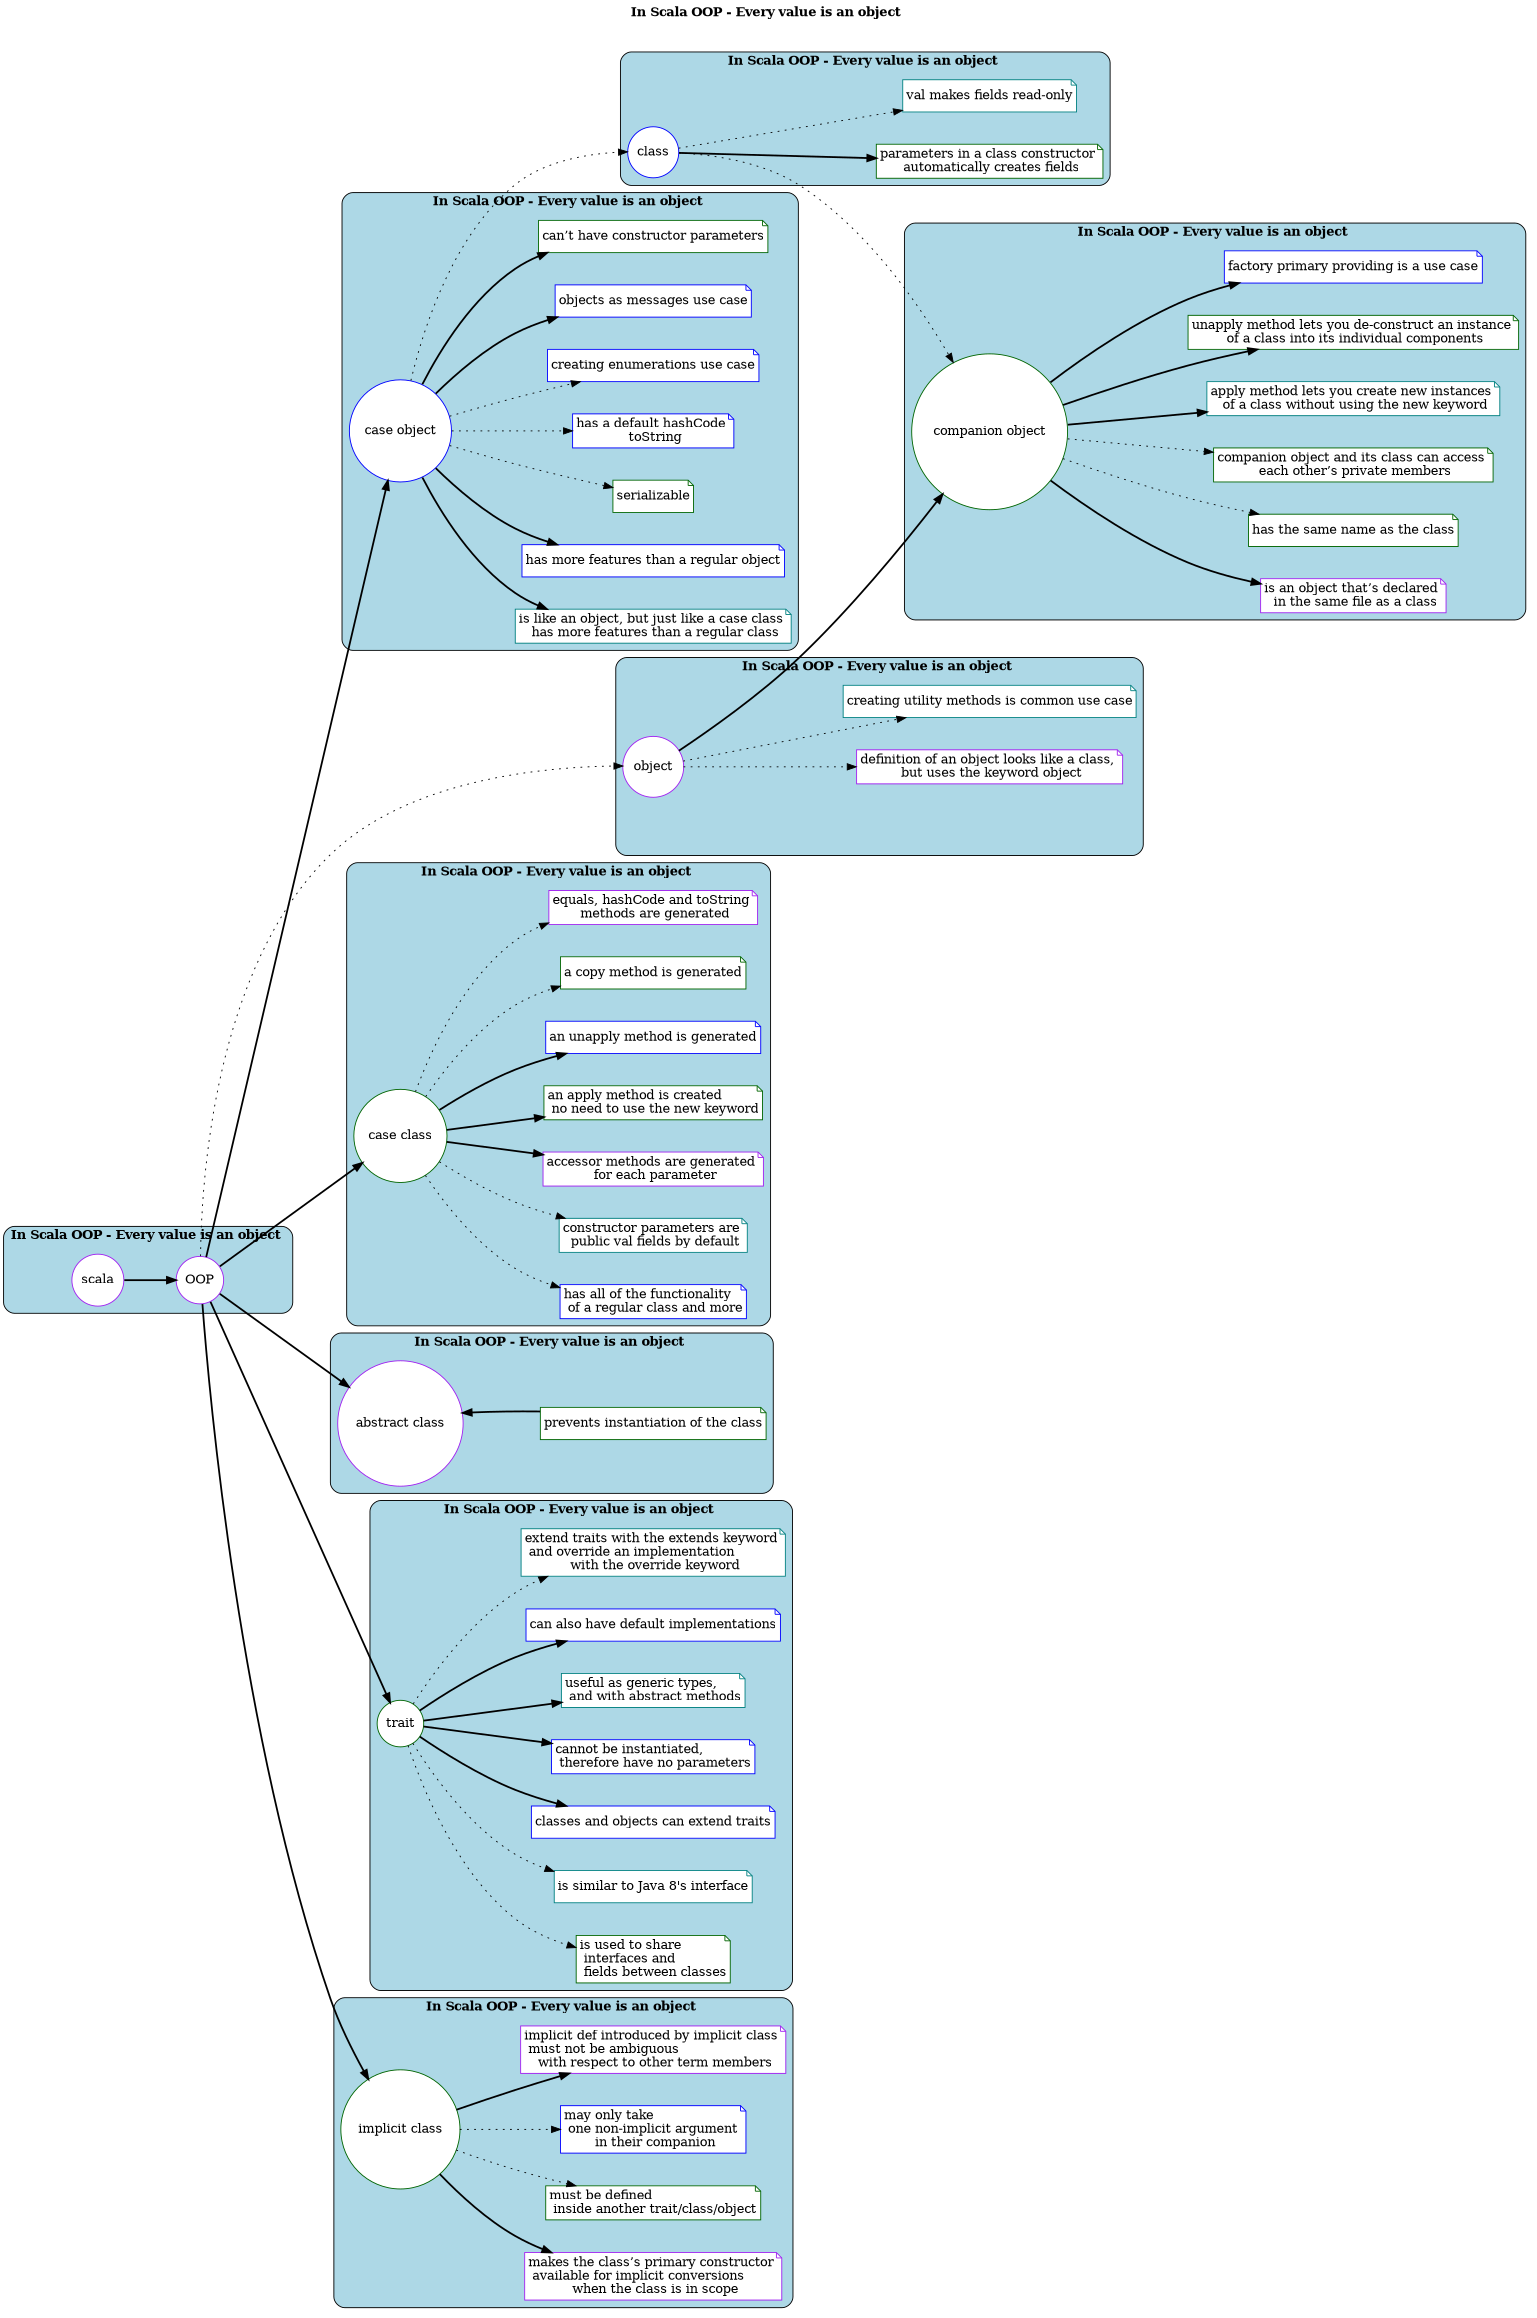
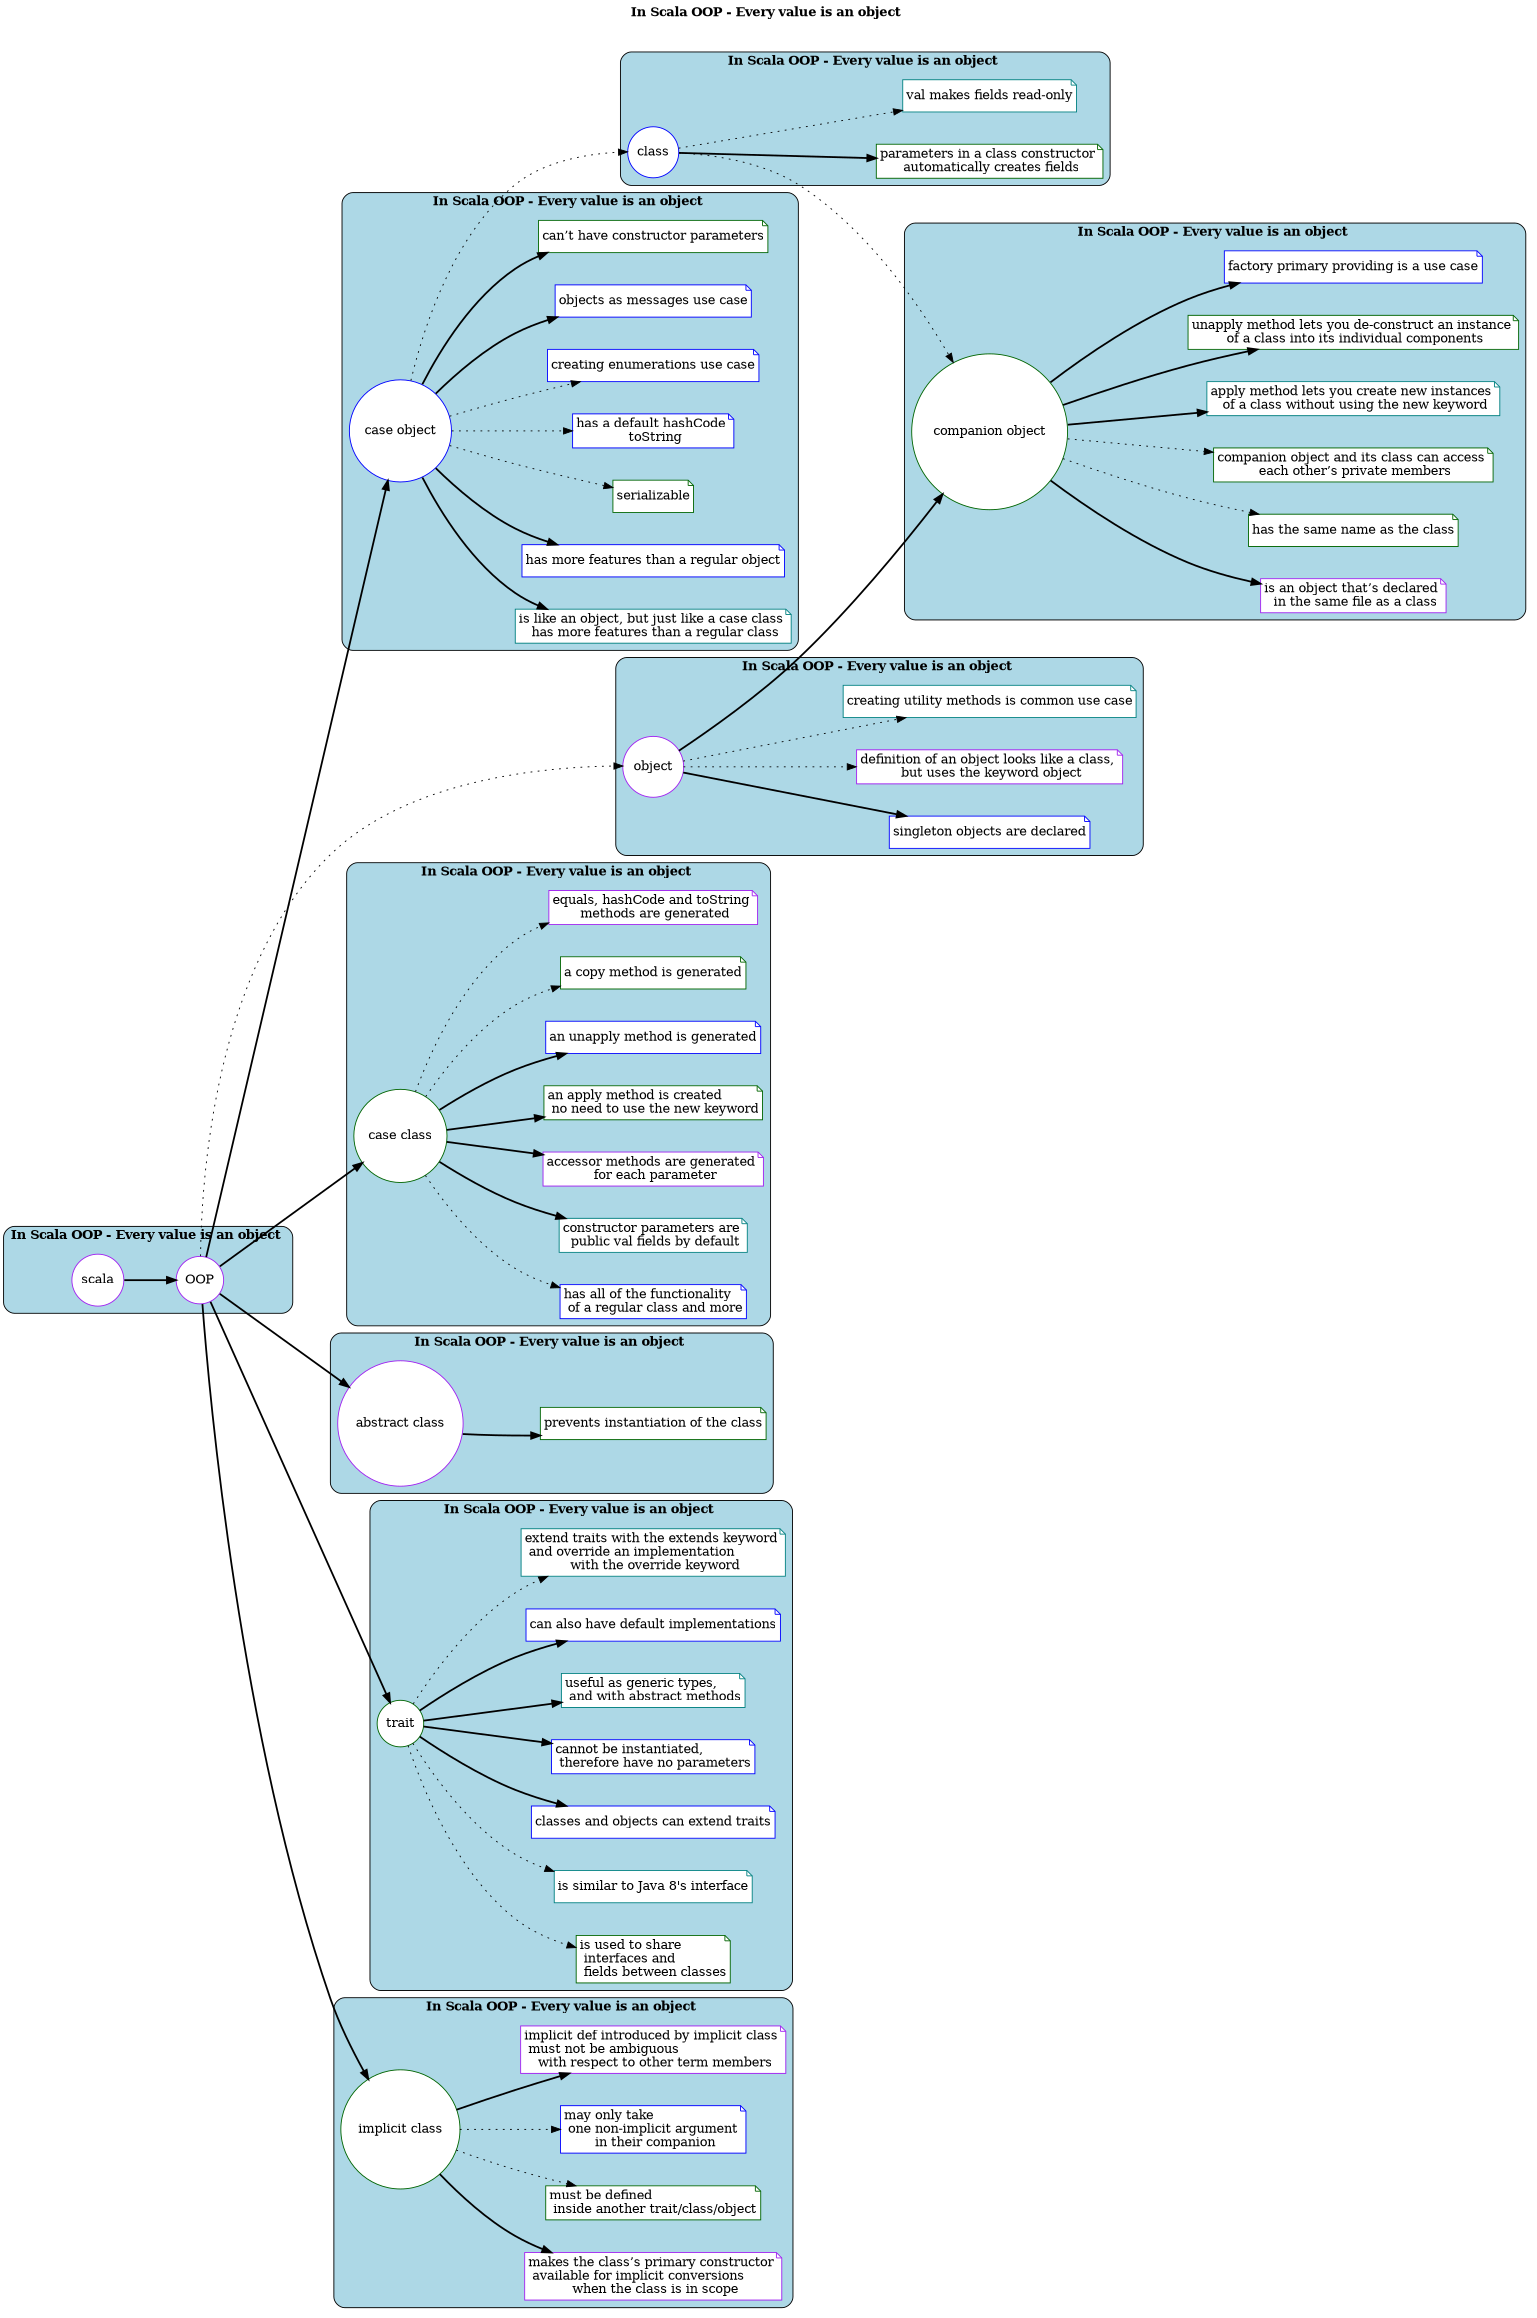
none -> (990, 832)
(496, 1194) -> (496, 1194)
(506, 1412) -> (497, 1435)
